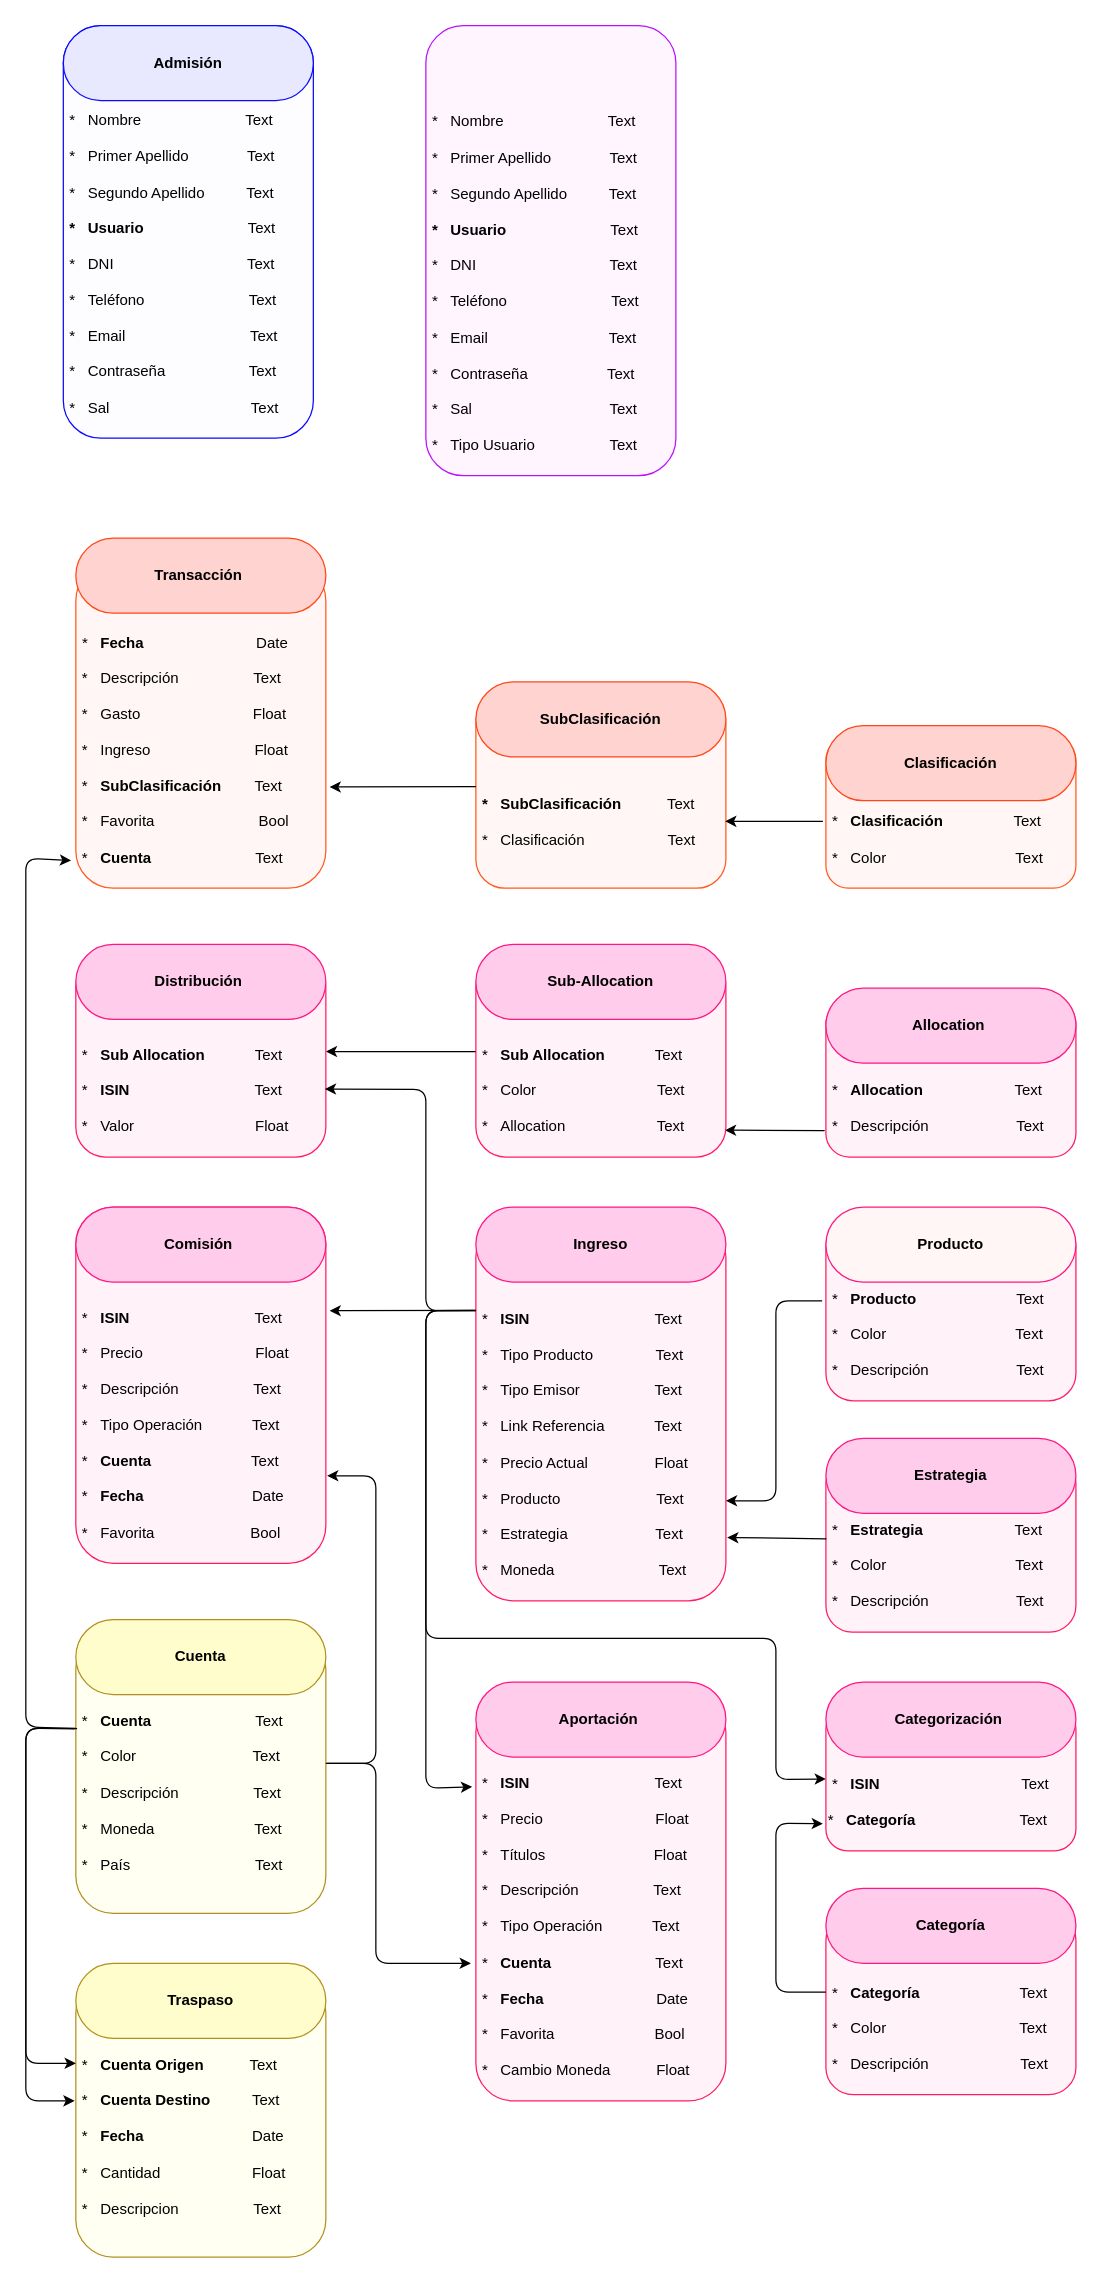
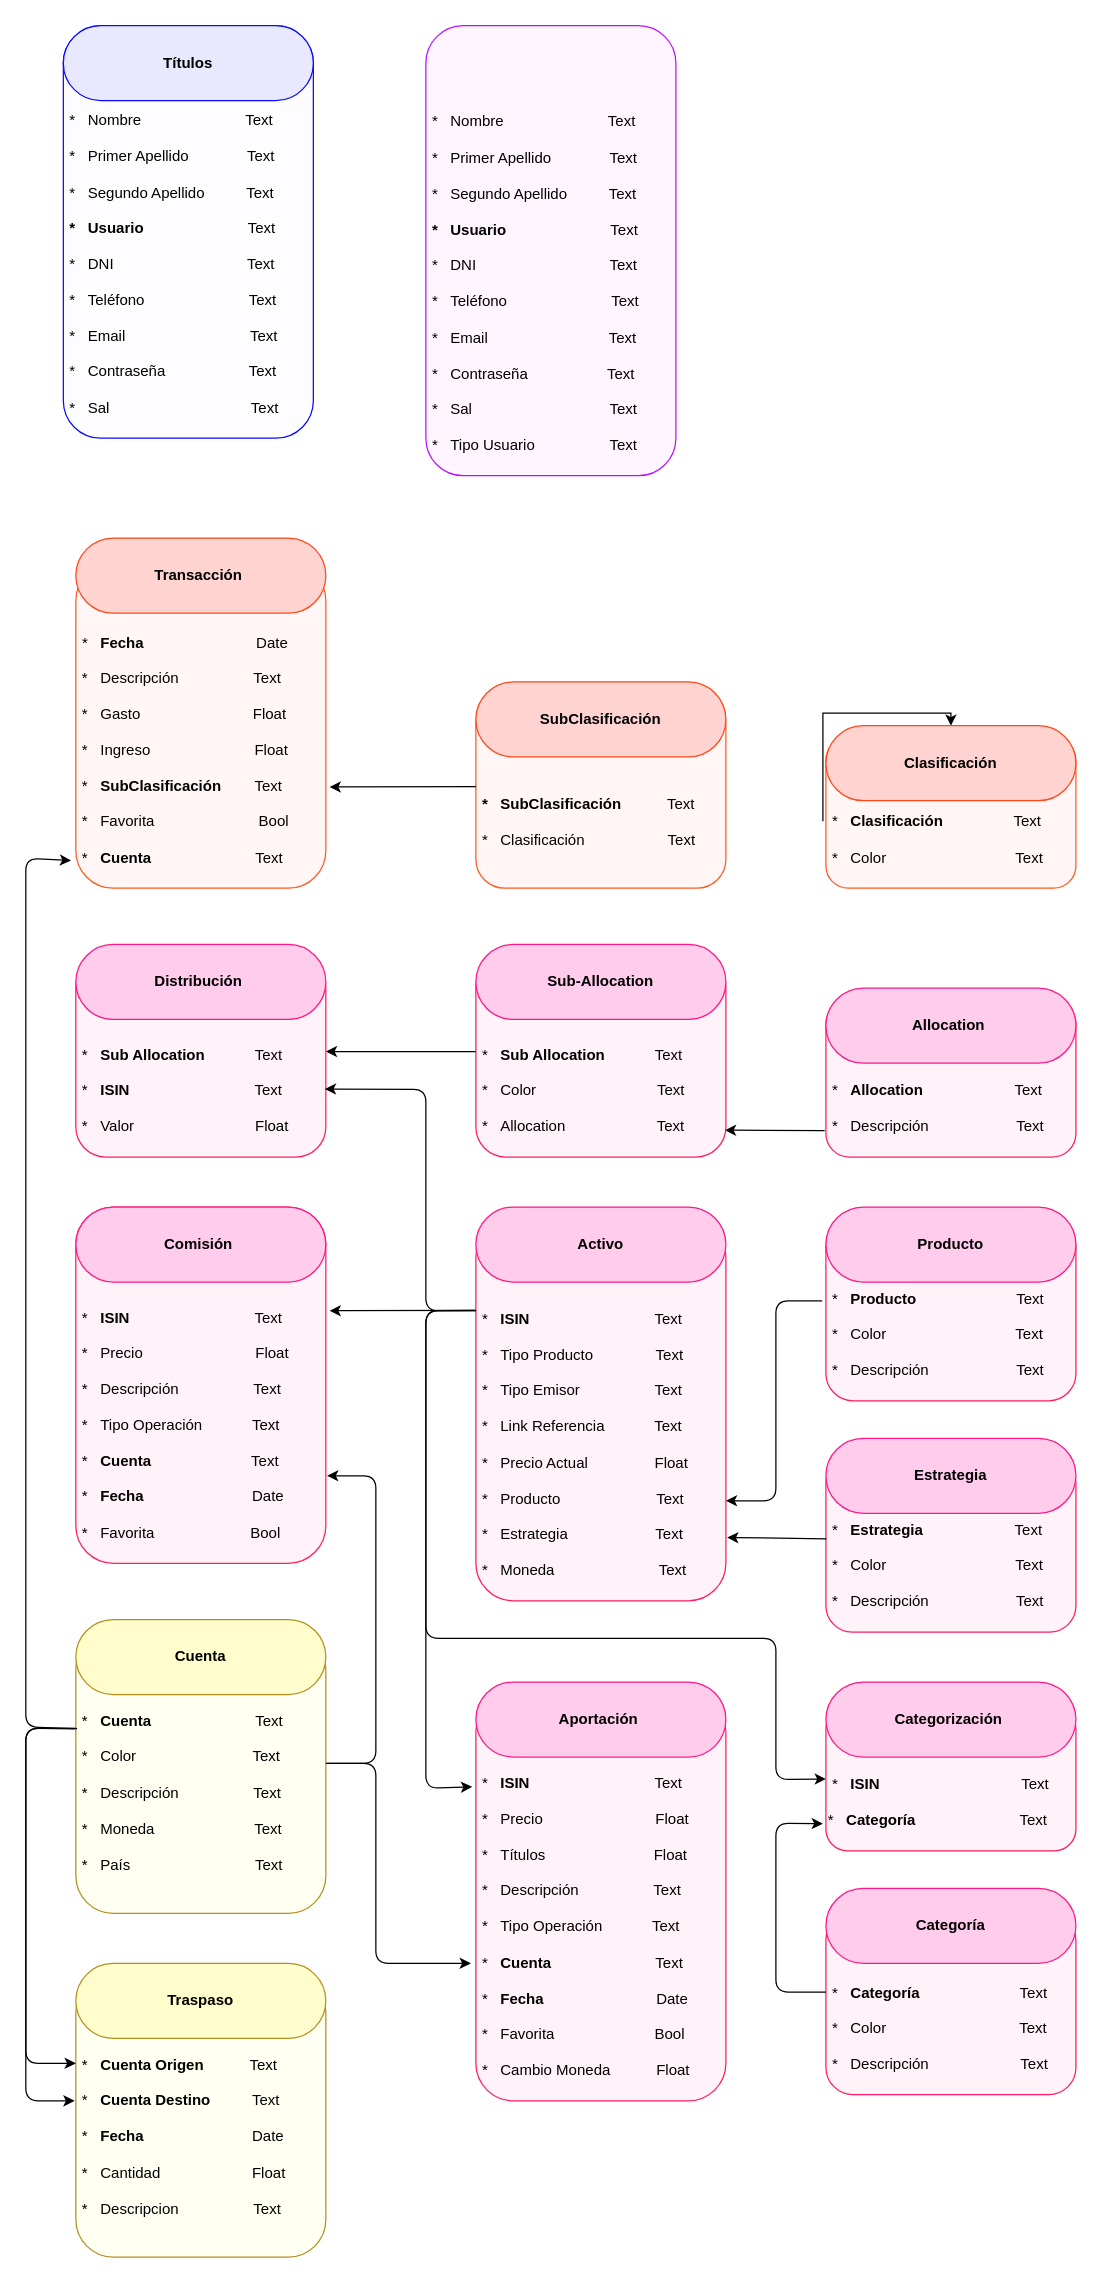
(188, 63) -> (188, 63)
(778, 821) -> (834, 713)
(601, 1244) -> (601, 1244)
(951, 1244) -> (951, 1244)
